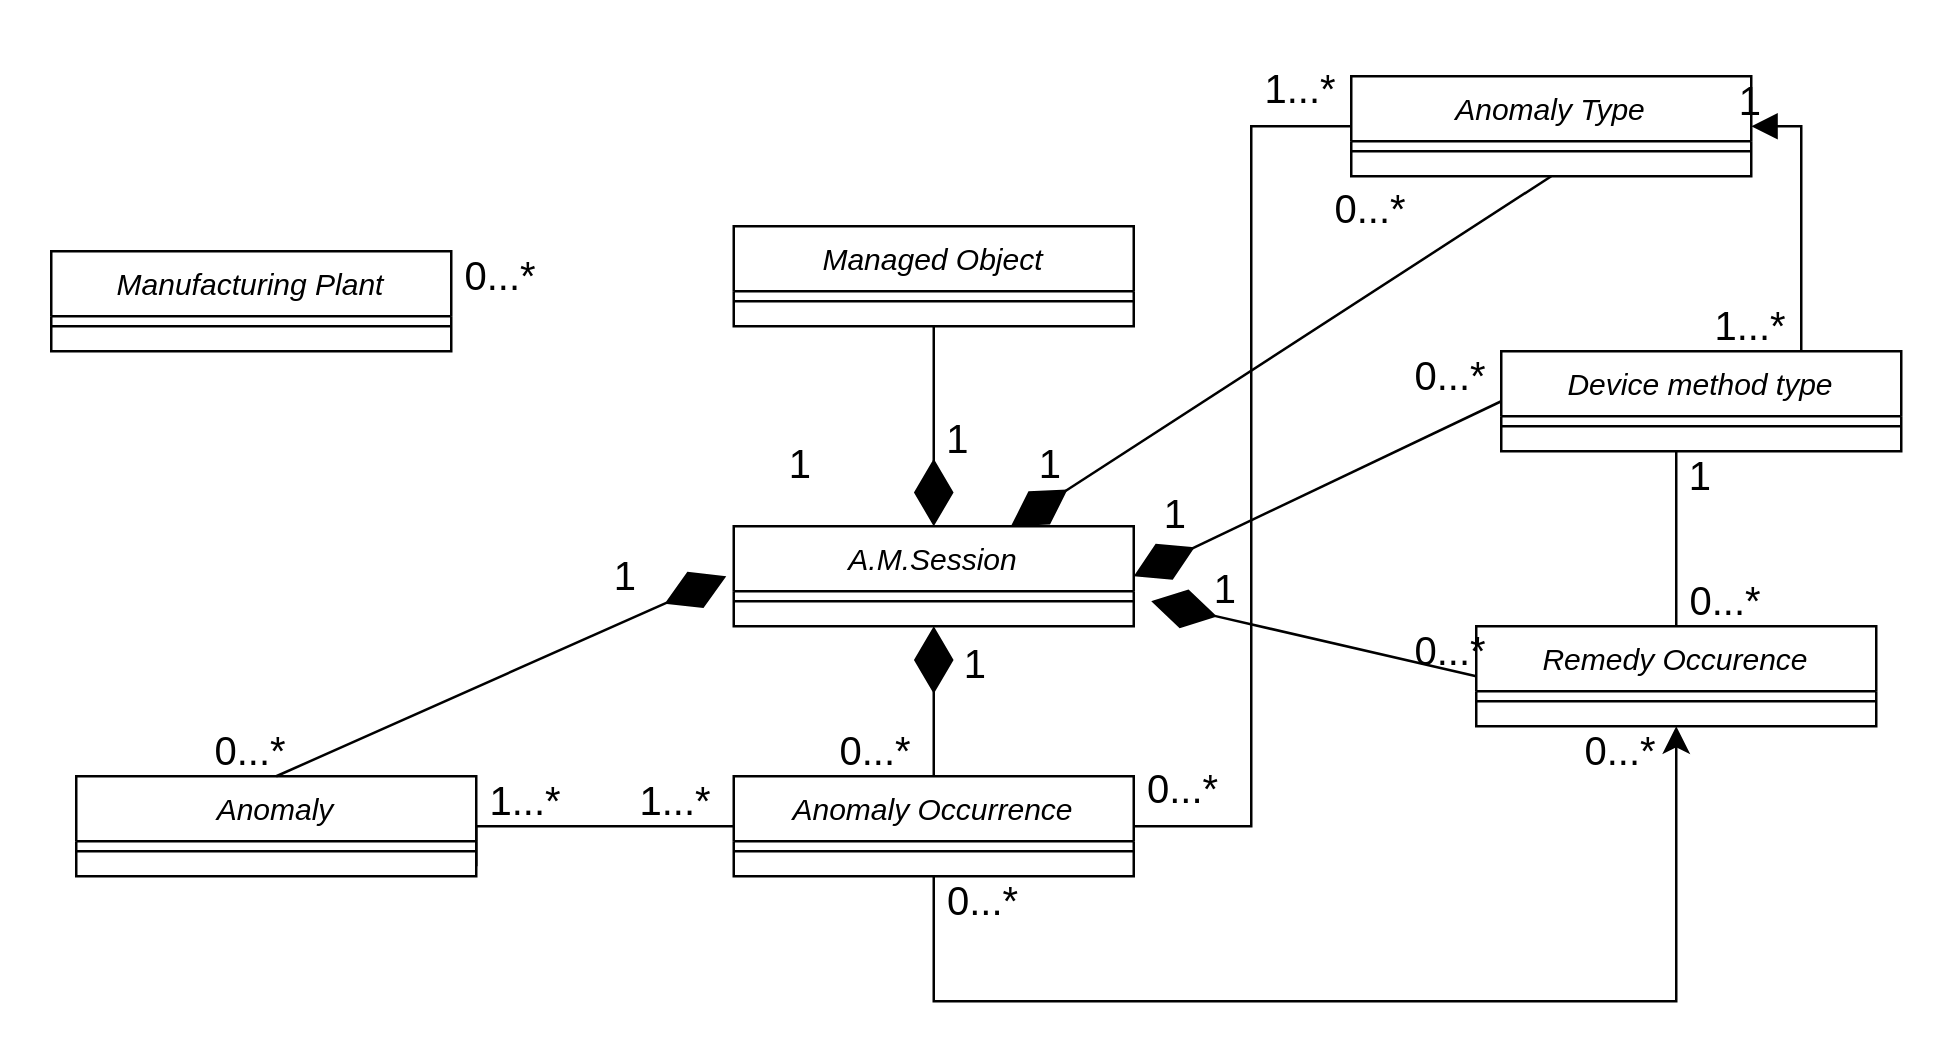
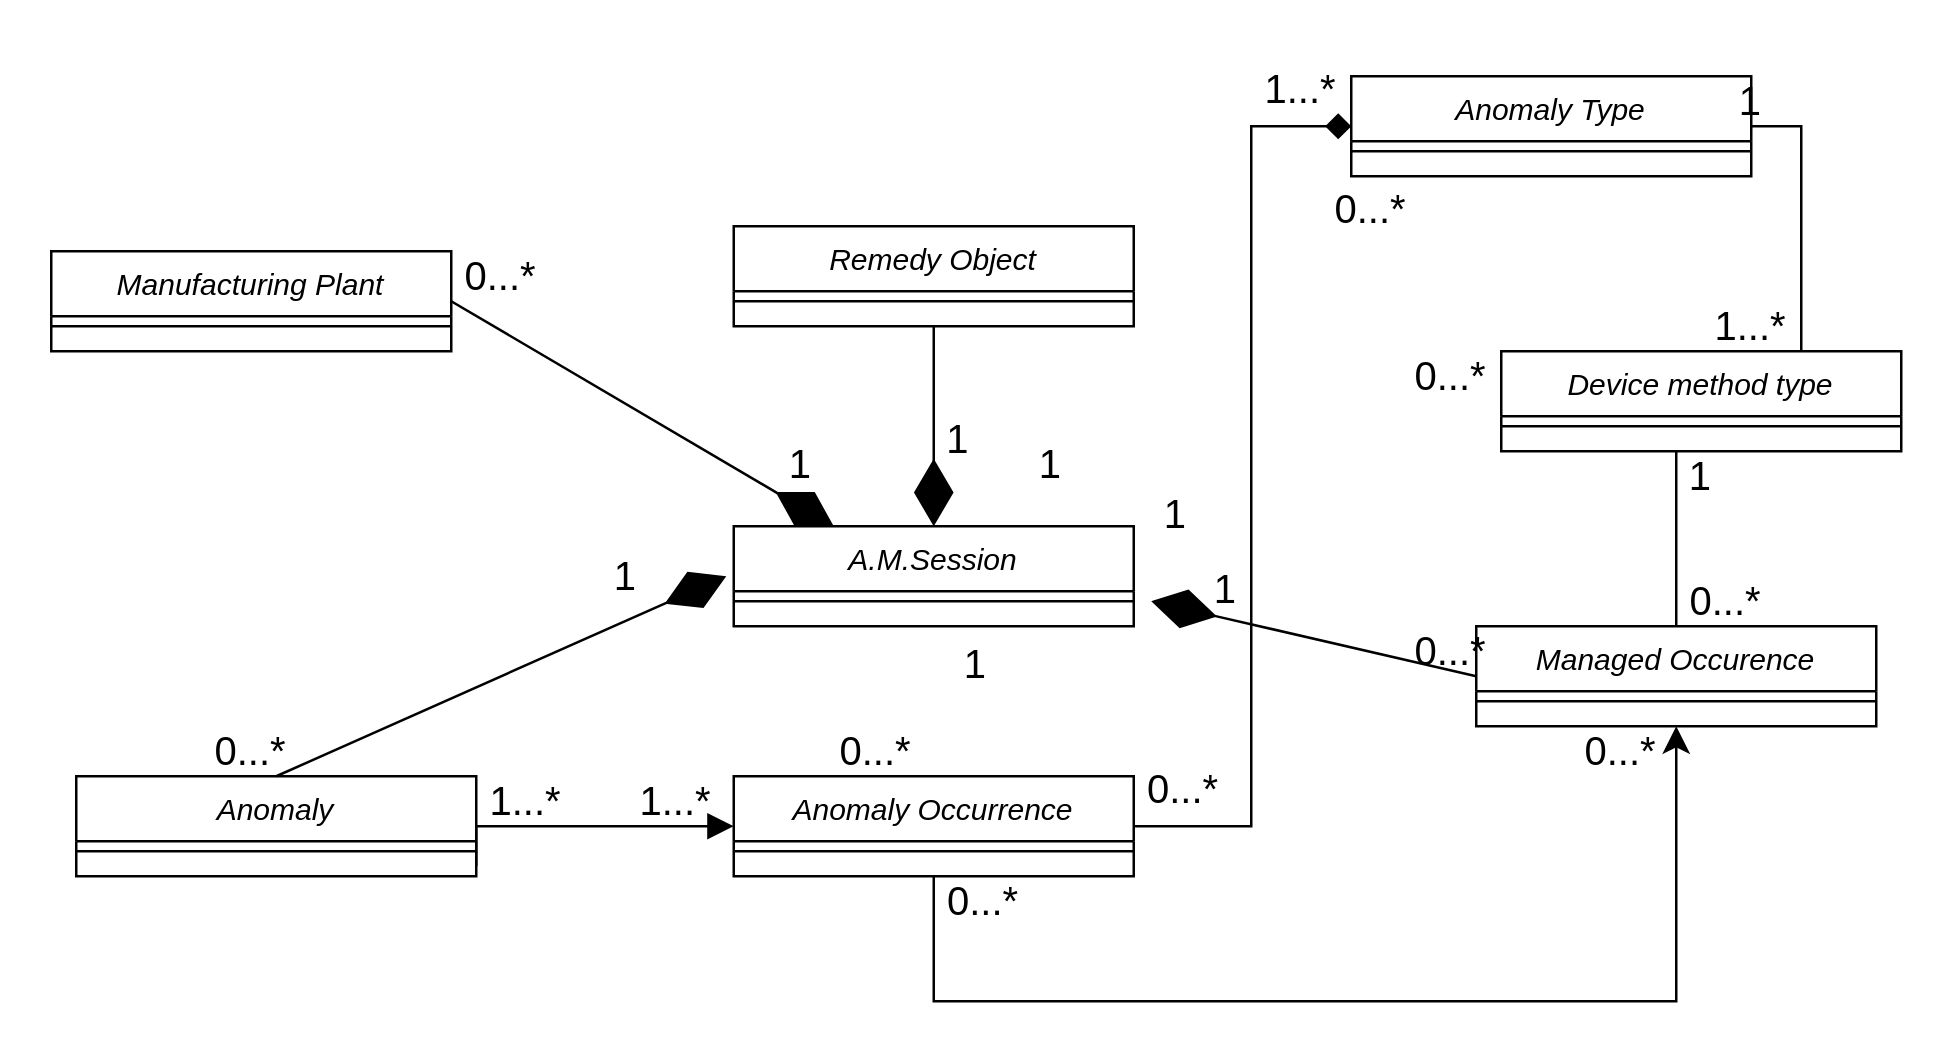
(1337, 126) -> (1326, 126)
(1778, 126) -> (1766, 126)
(933, 260) -> (933, 260)
(1399, 275) -> none
none -> (615, 397)
(1377, 460) -> none
(1675, 660) -> (1675, 660)
(934, 734) -> none
(718, 826) -> (706, 826)
